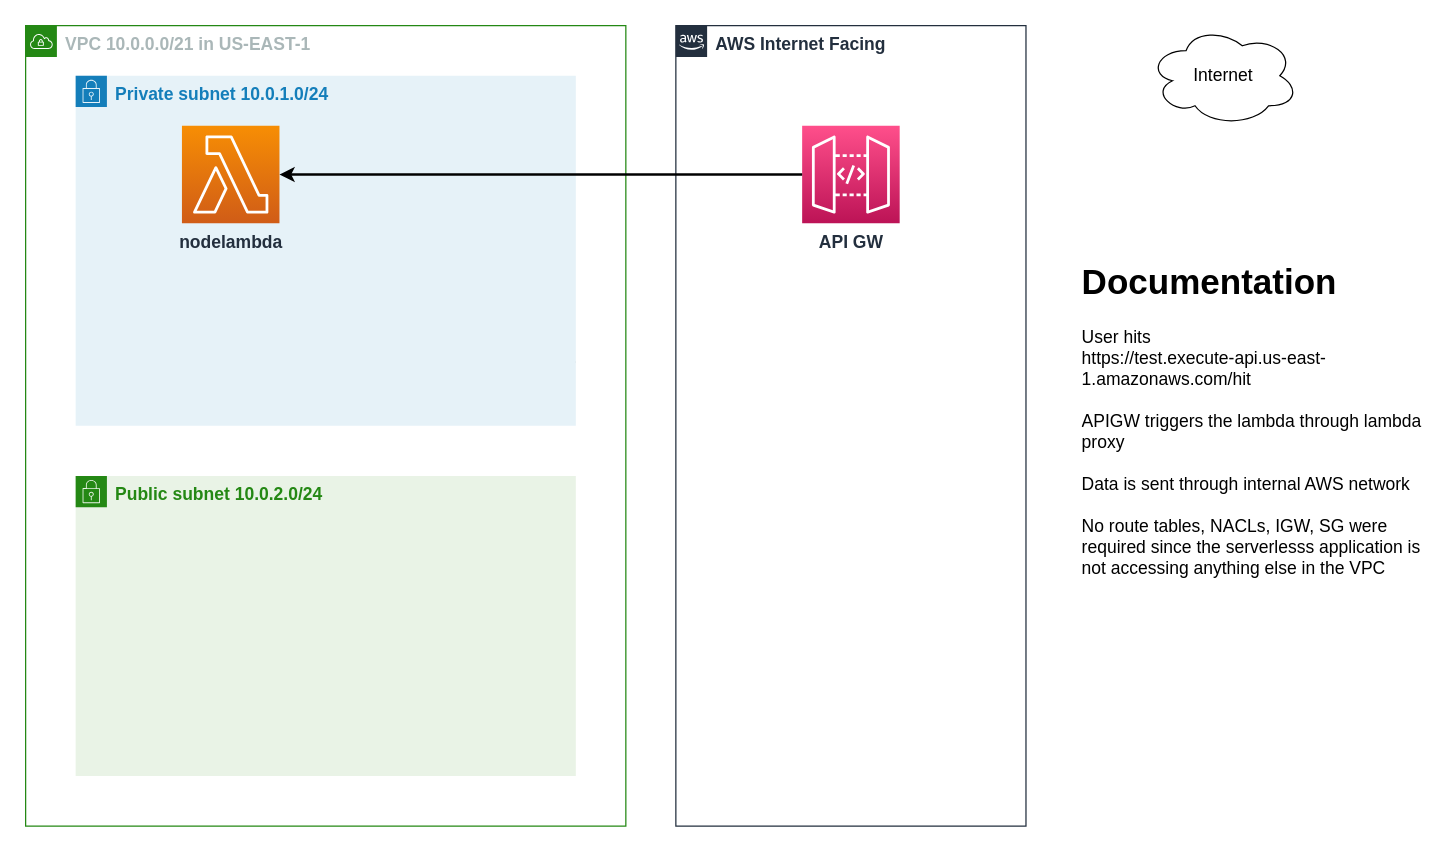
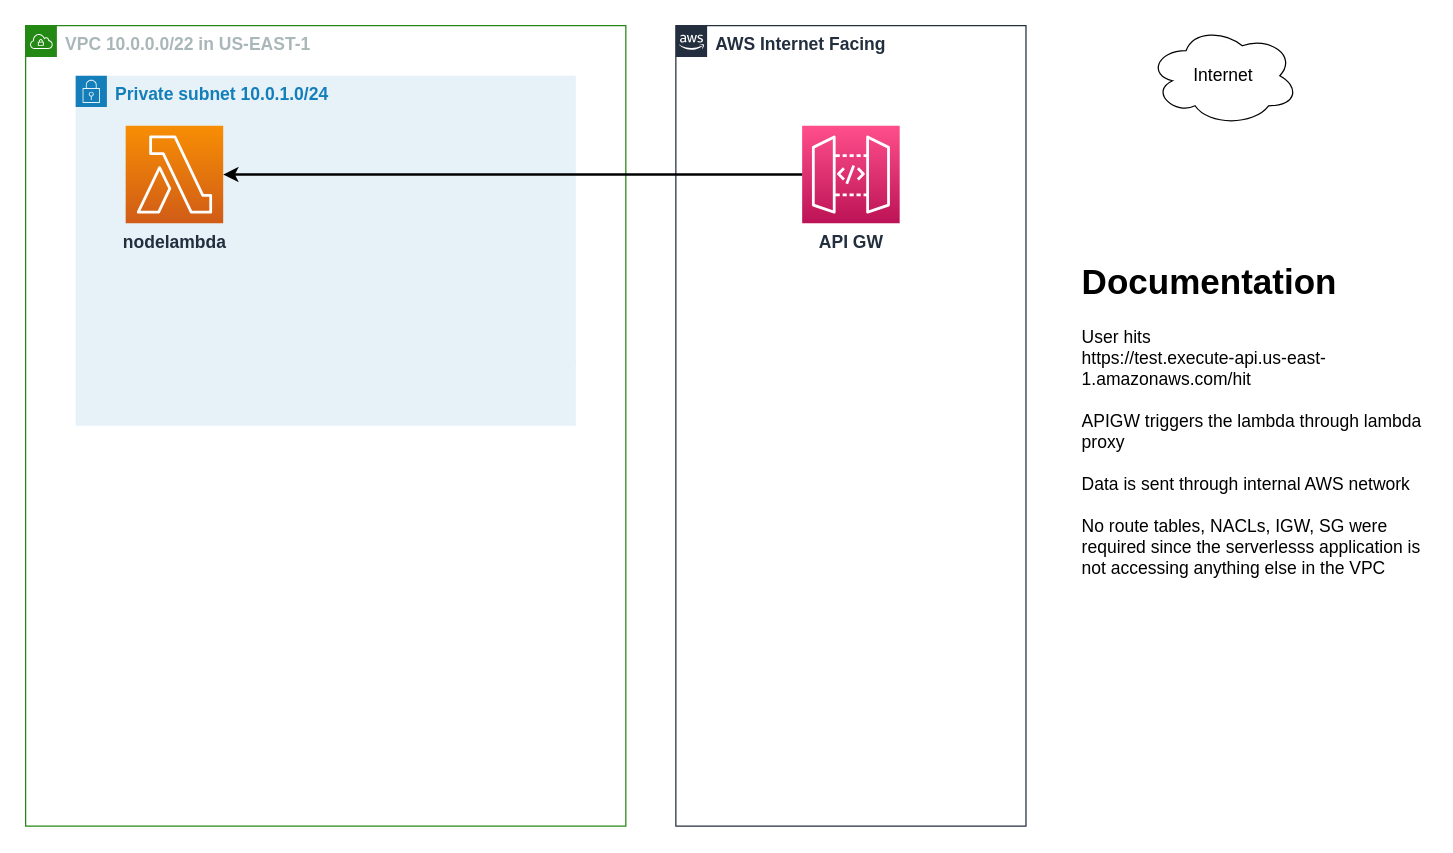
(170, 43) -> (170, 43)
(231, 174) -> (174, 174)
(326, 626) -> none
